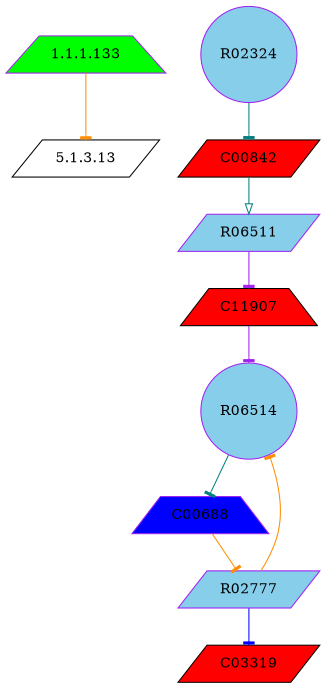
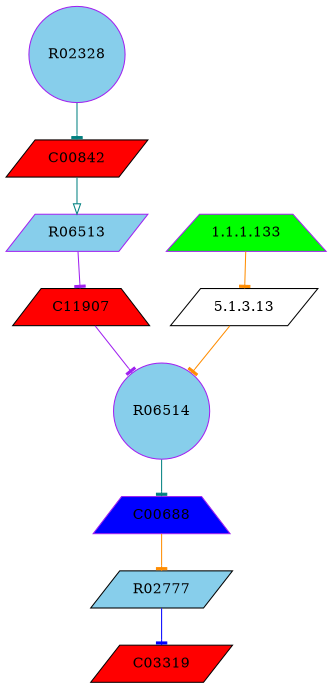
(249, 54) -> (77, 54)
(249, 233) -> (77, 233)
(280, 517) -> (212, 347)
(249, 589) -> (162, 589)
